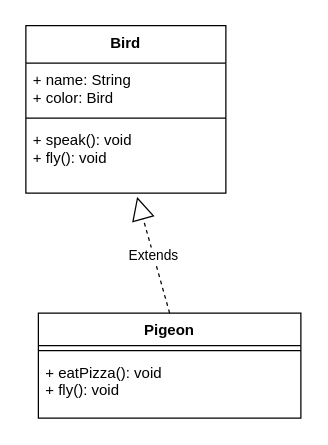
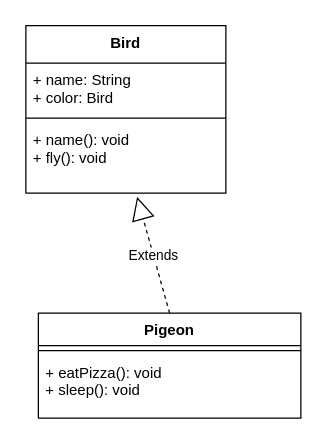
(88, 140) -> (84, 140)
(111, 373) -> (111, 373)
